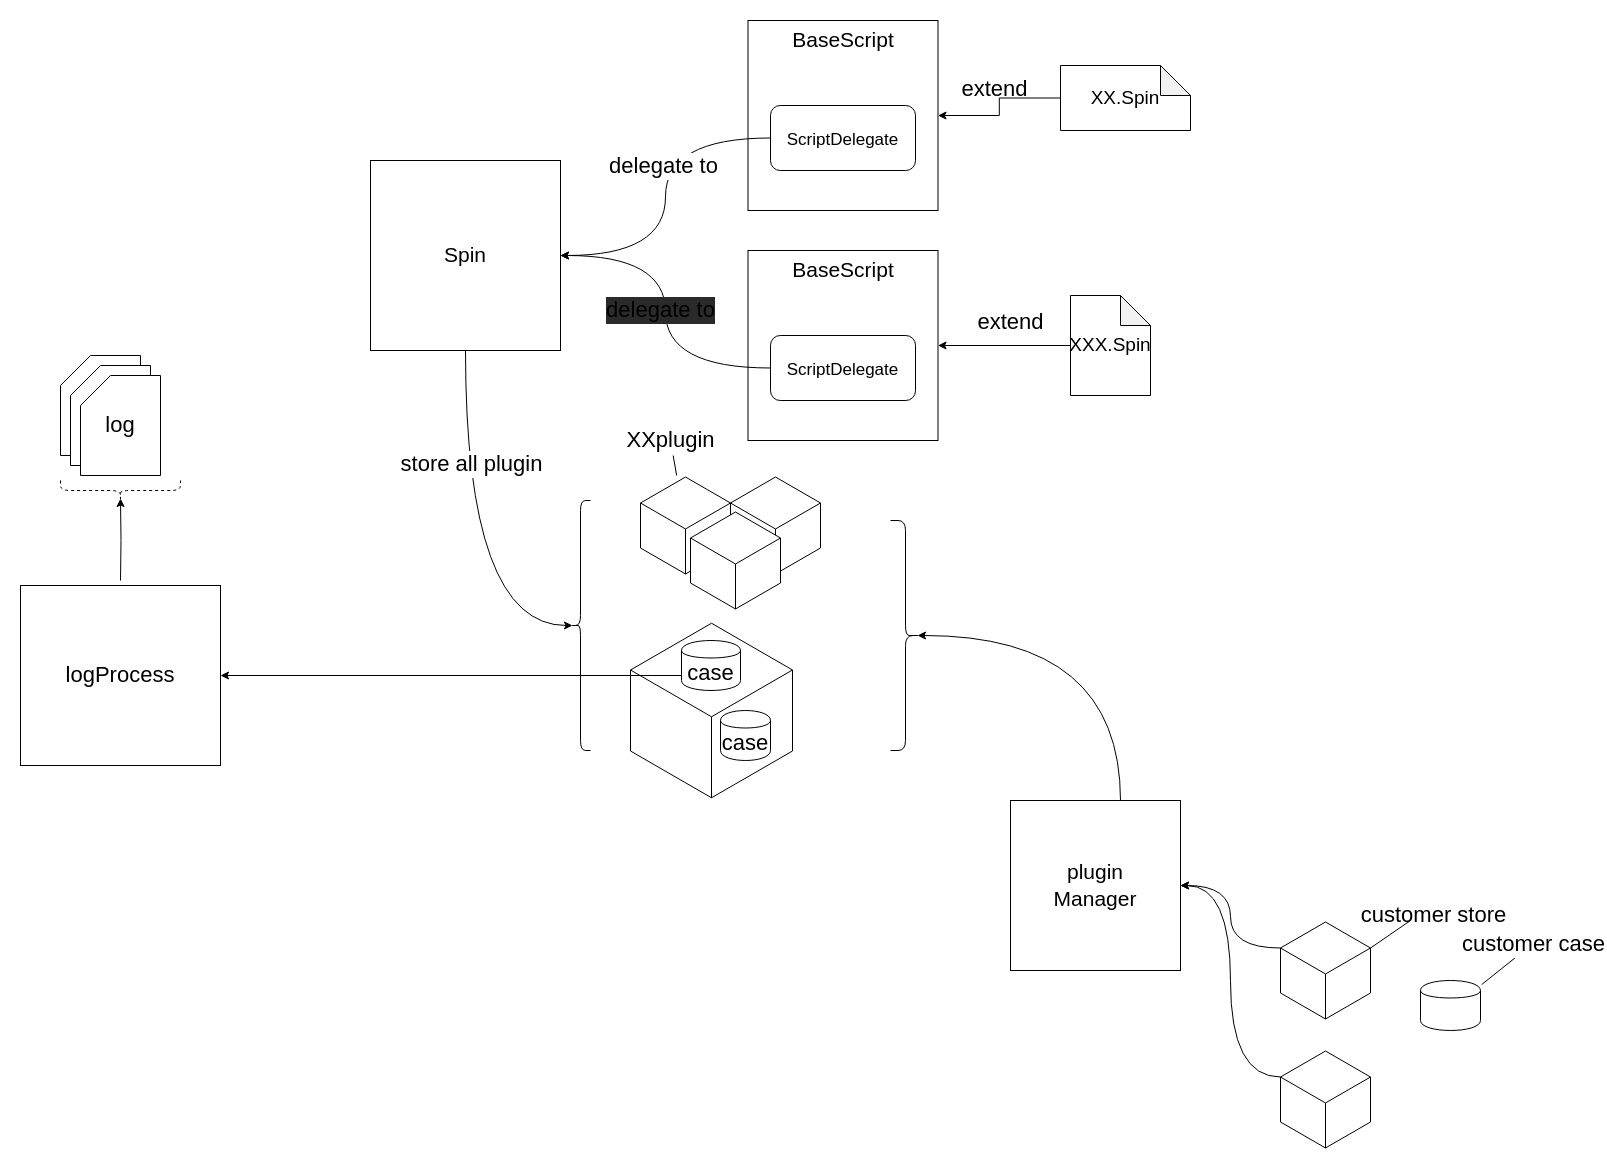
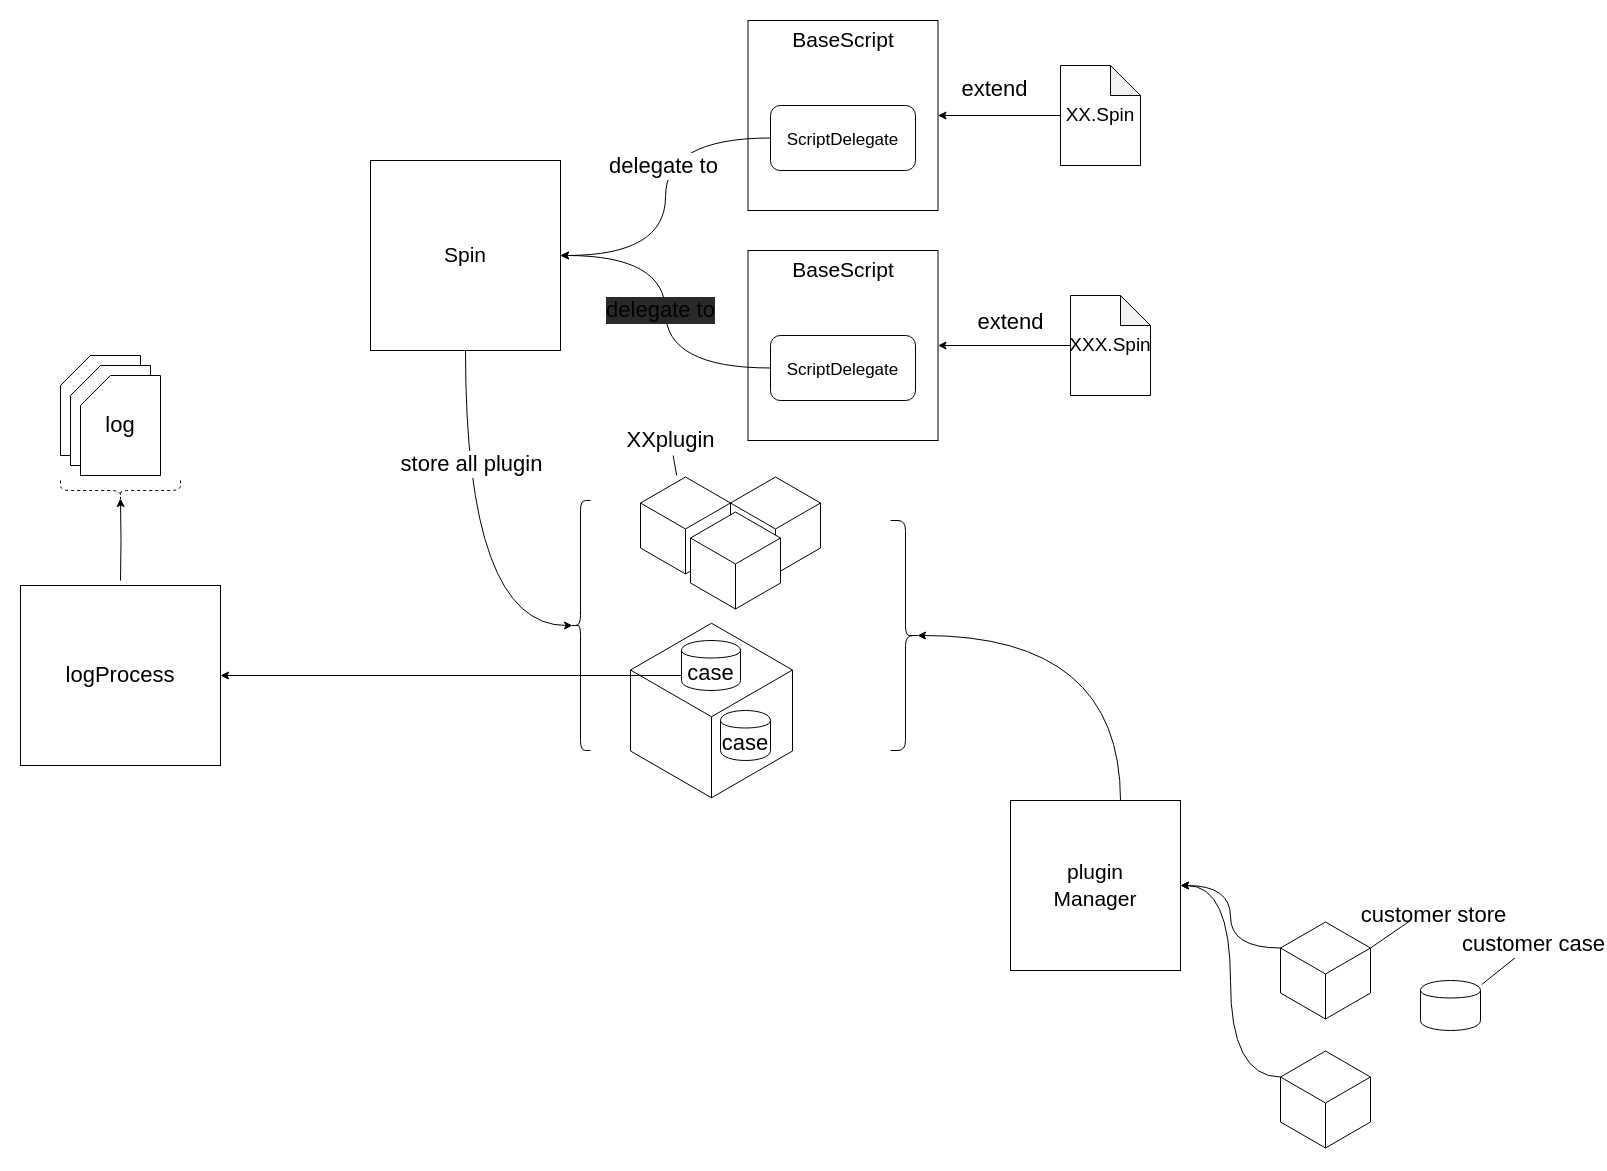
(1126, 98) -> (1101, 116)
